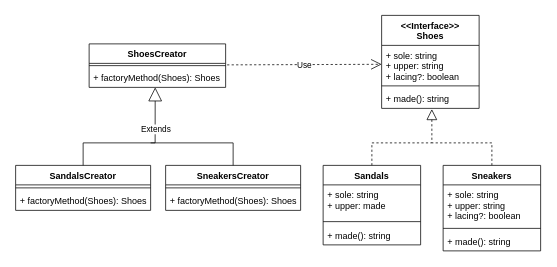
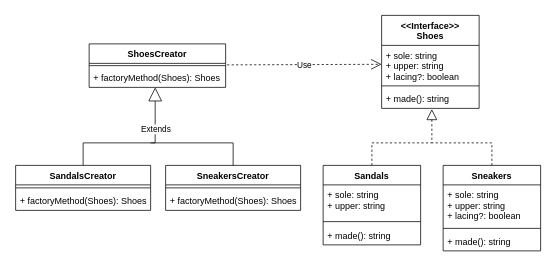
(358, 195) -> (358, 195)
